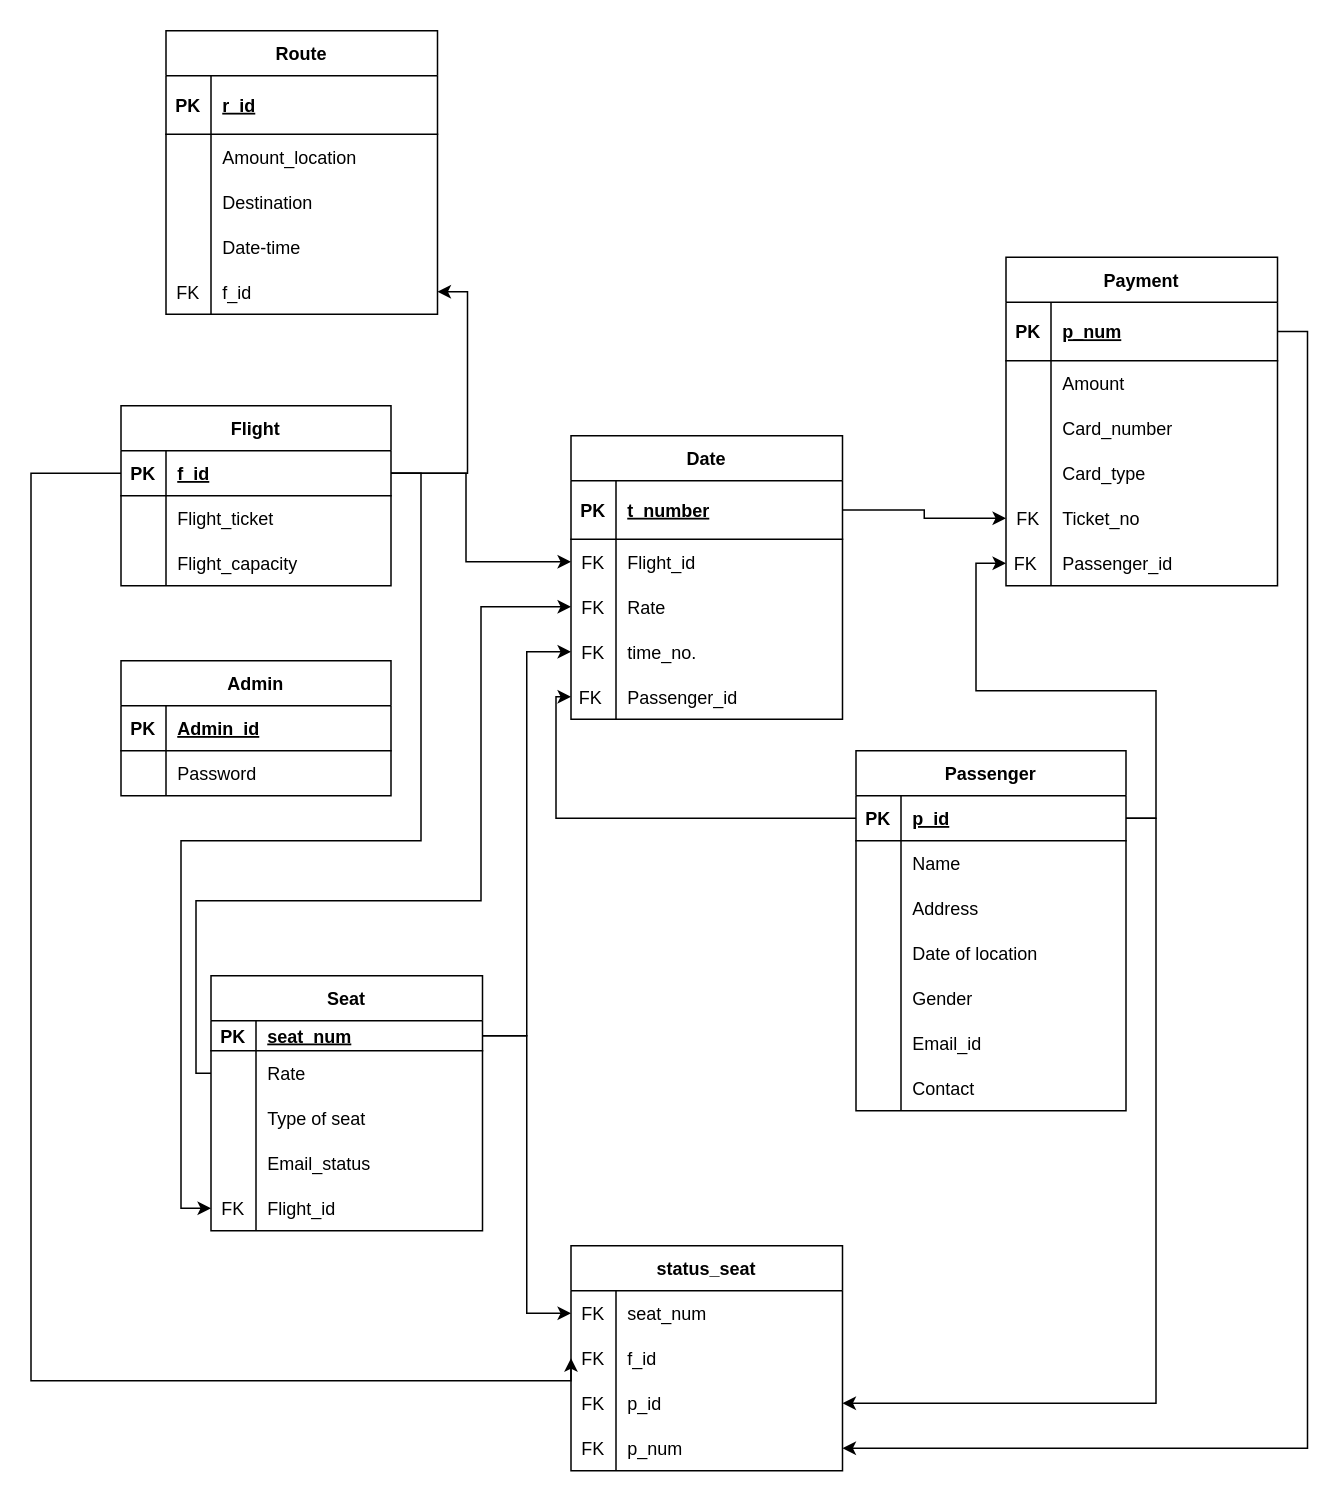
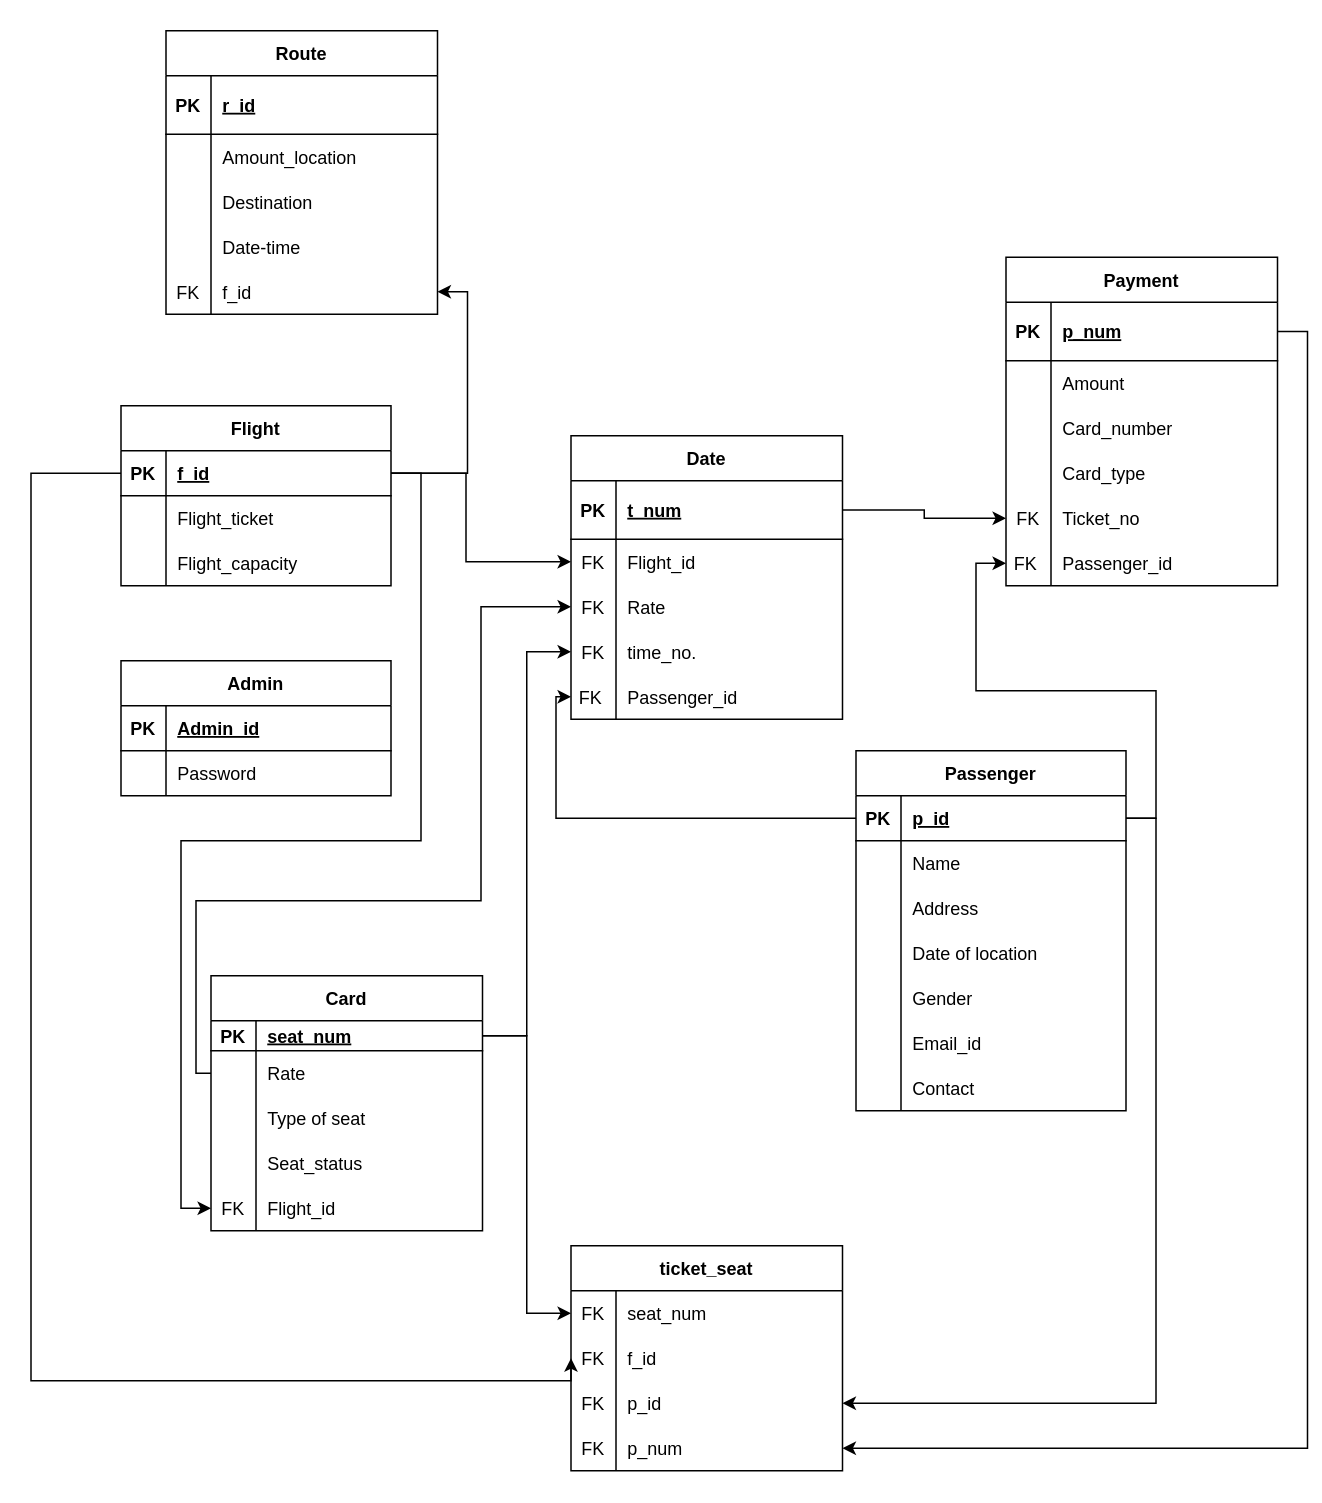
(667, 511) -> (652, 511)
(346, 999) -> (346, 999)
(323, 1164) -> (322, 1164)
(706, 1269) -> (706, 1269)
